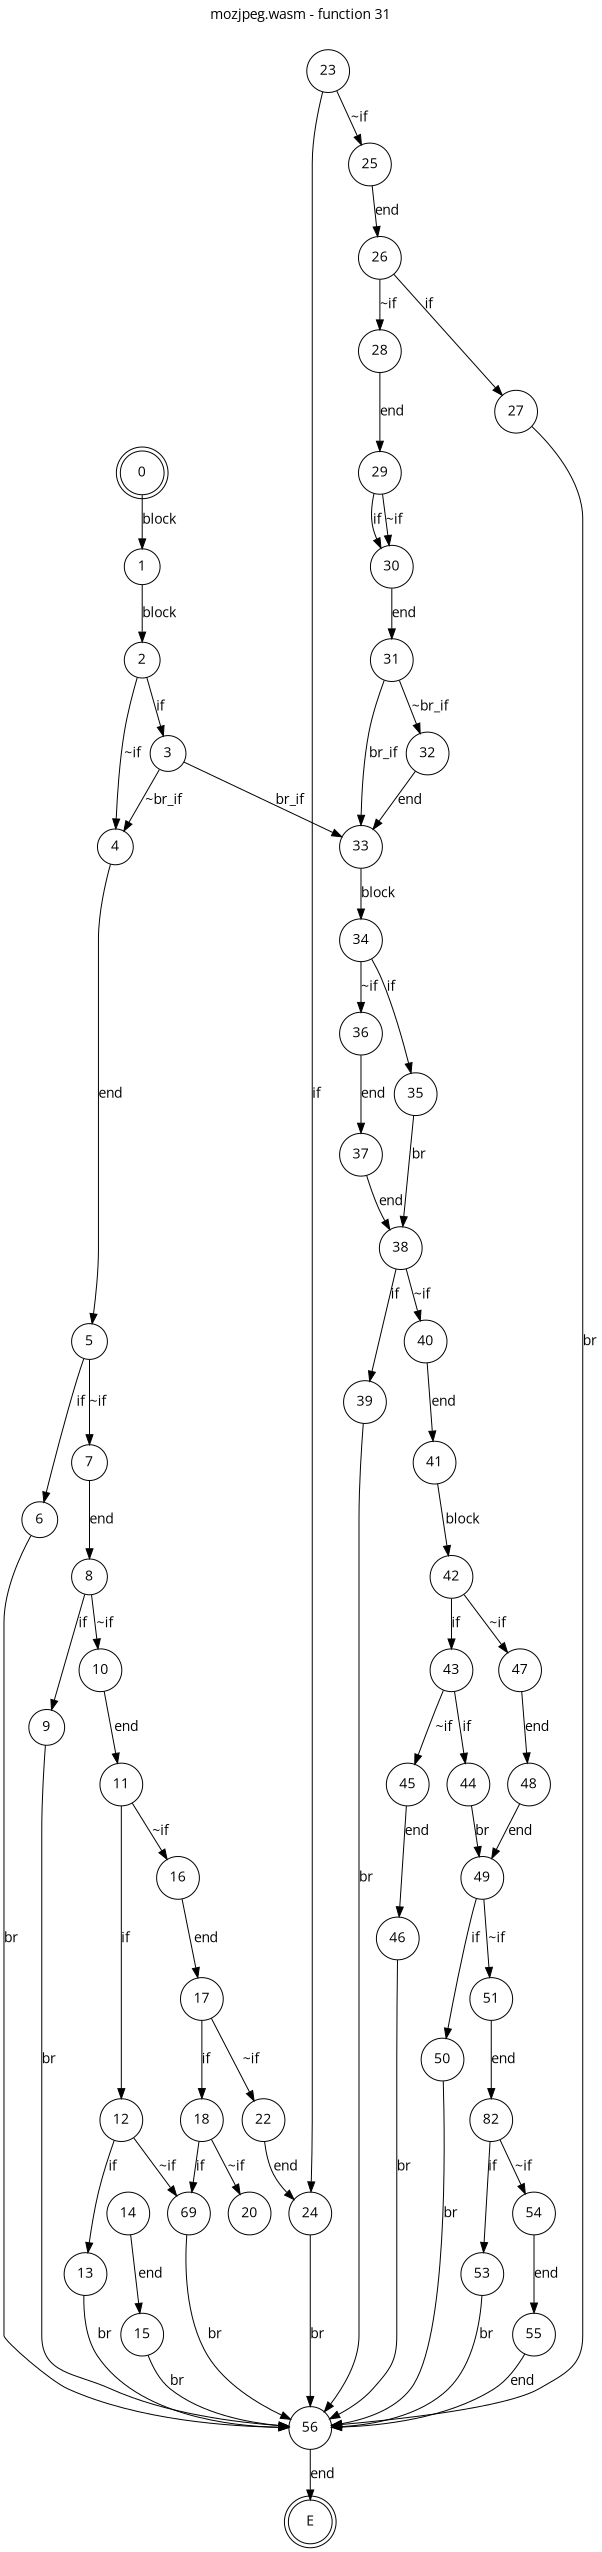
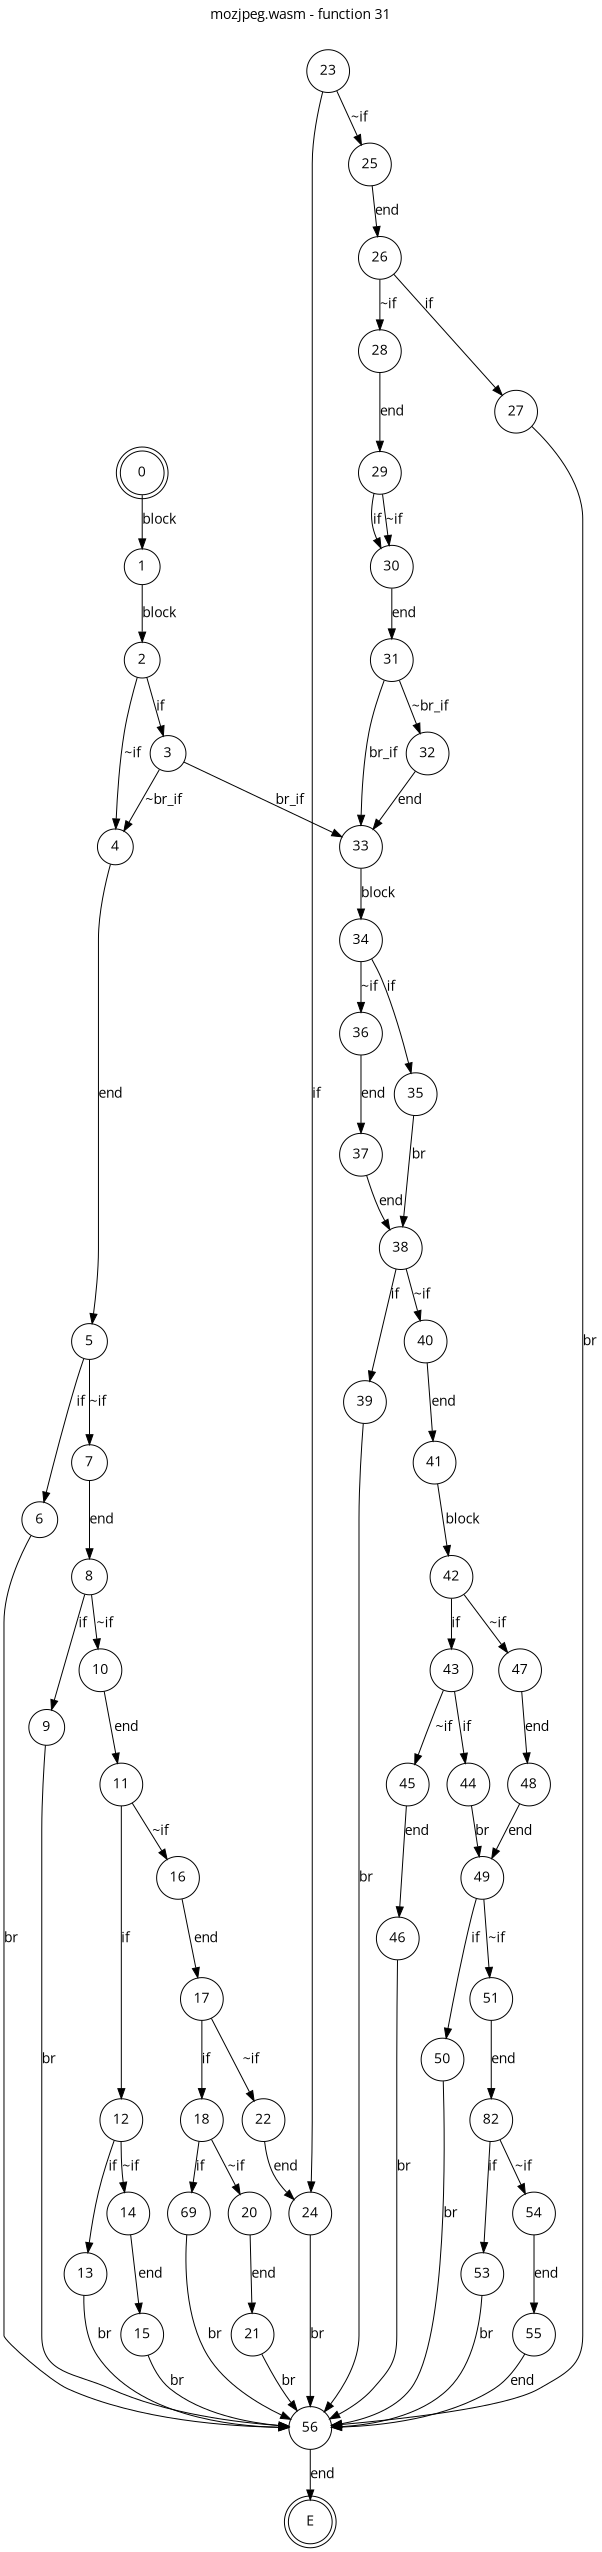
(152, 2163) -> (122, 2162)
none -> (253, 2335)
